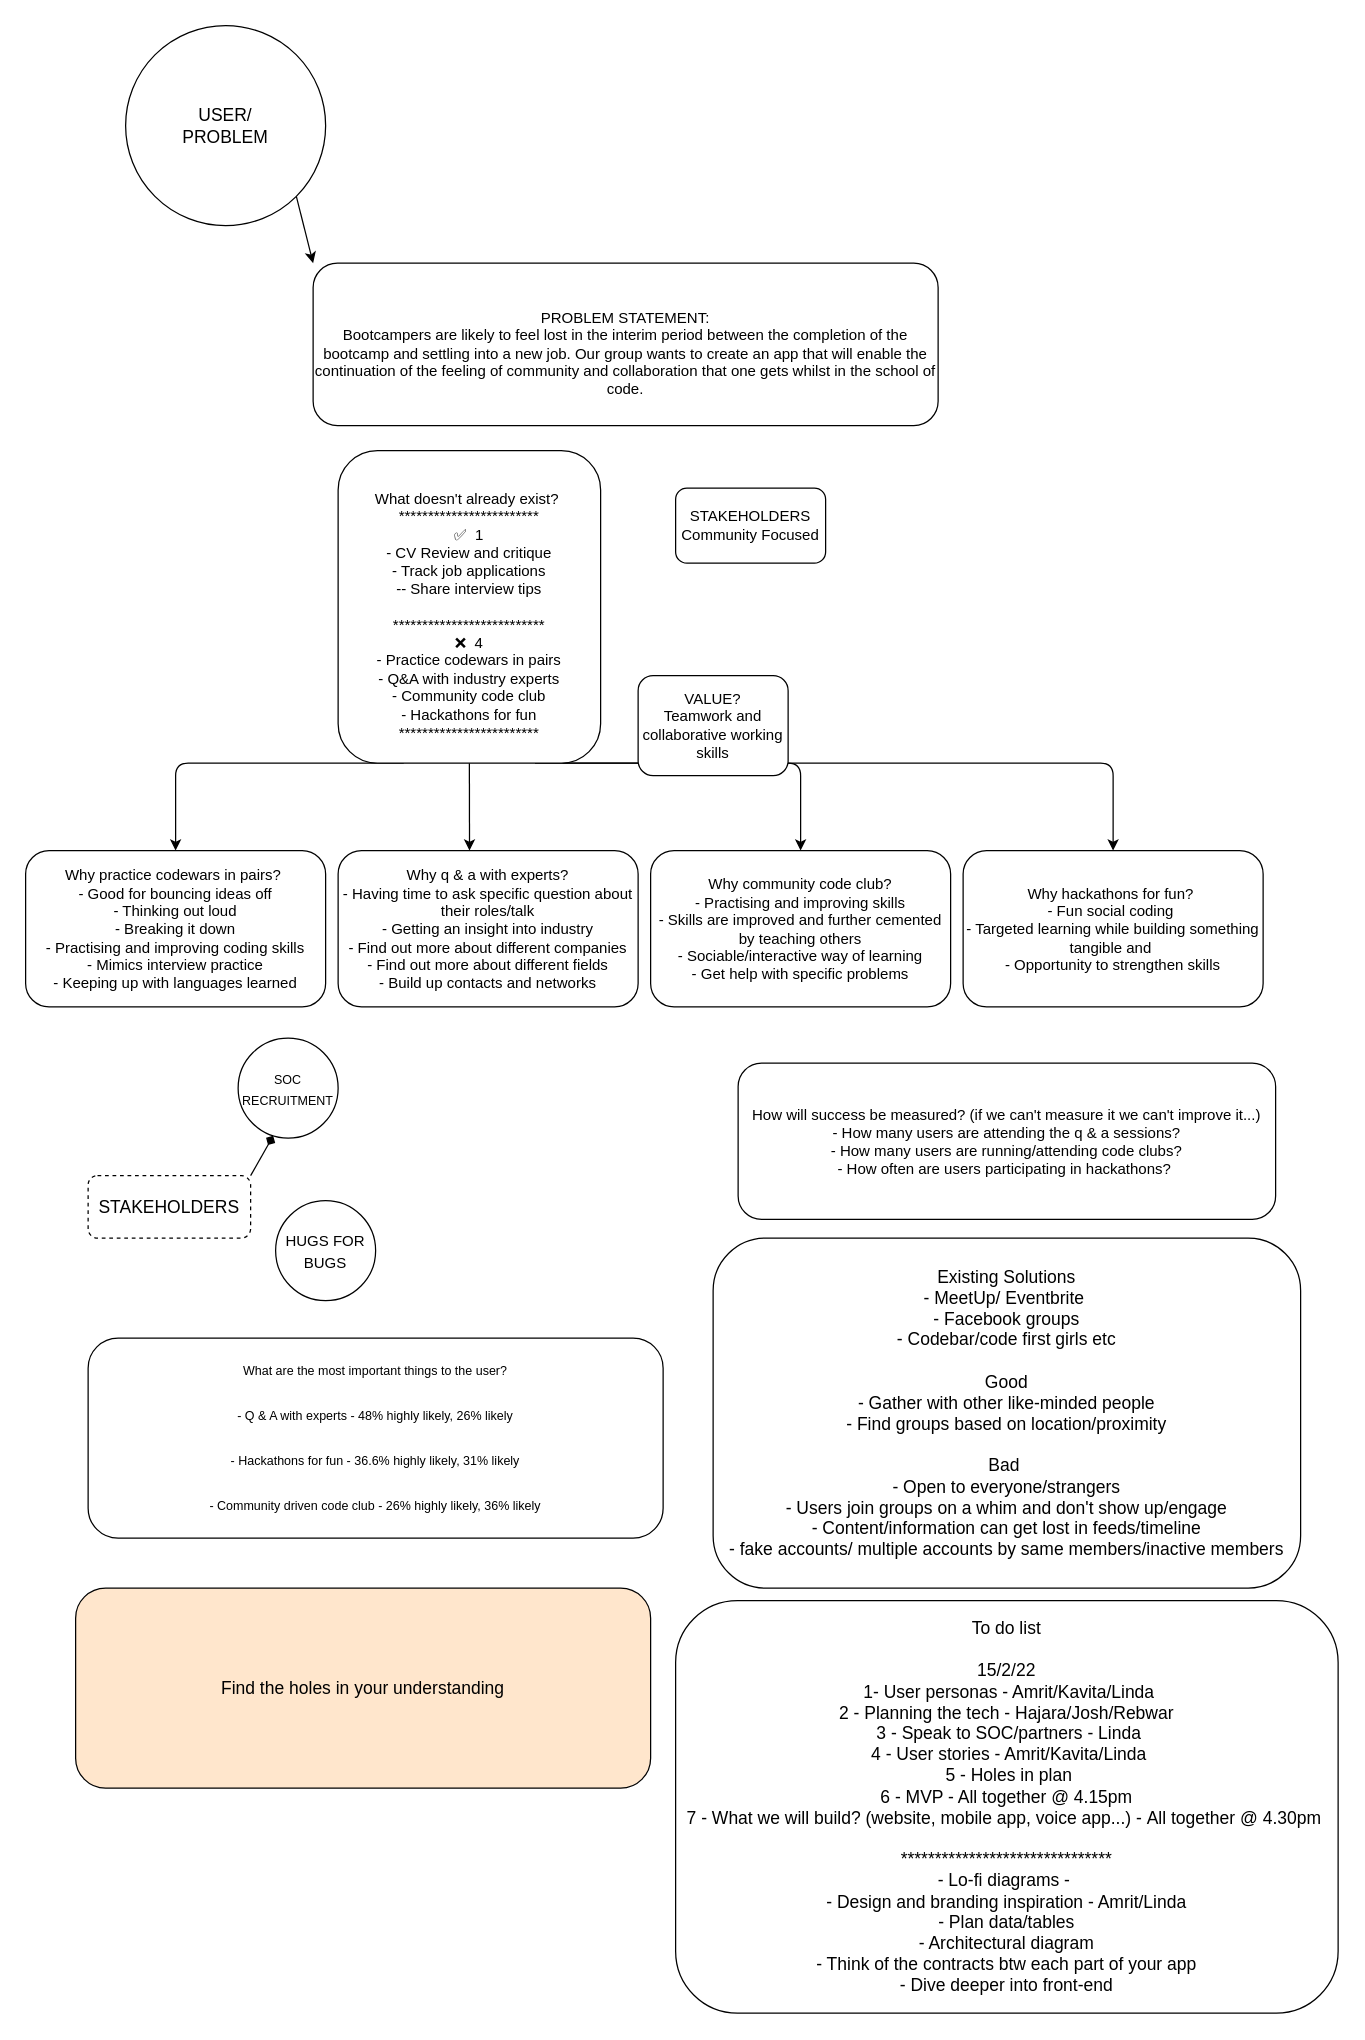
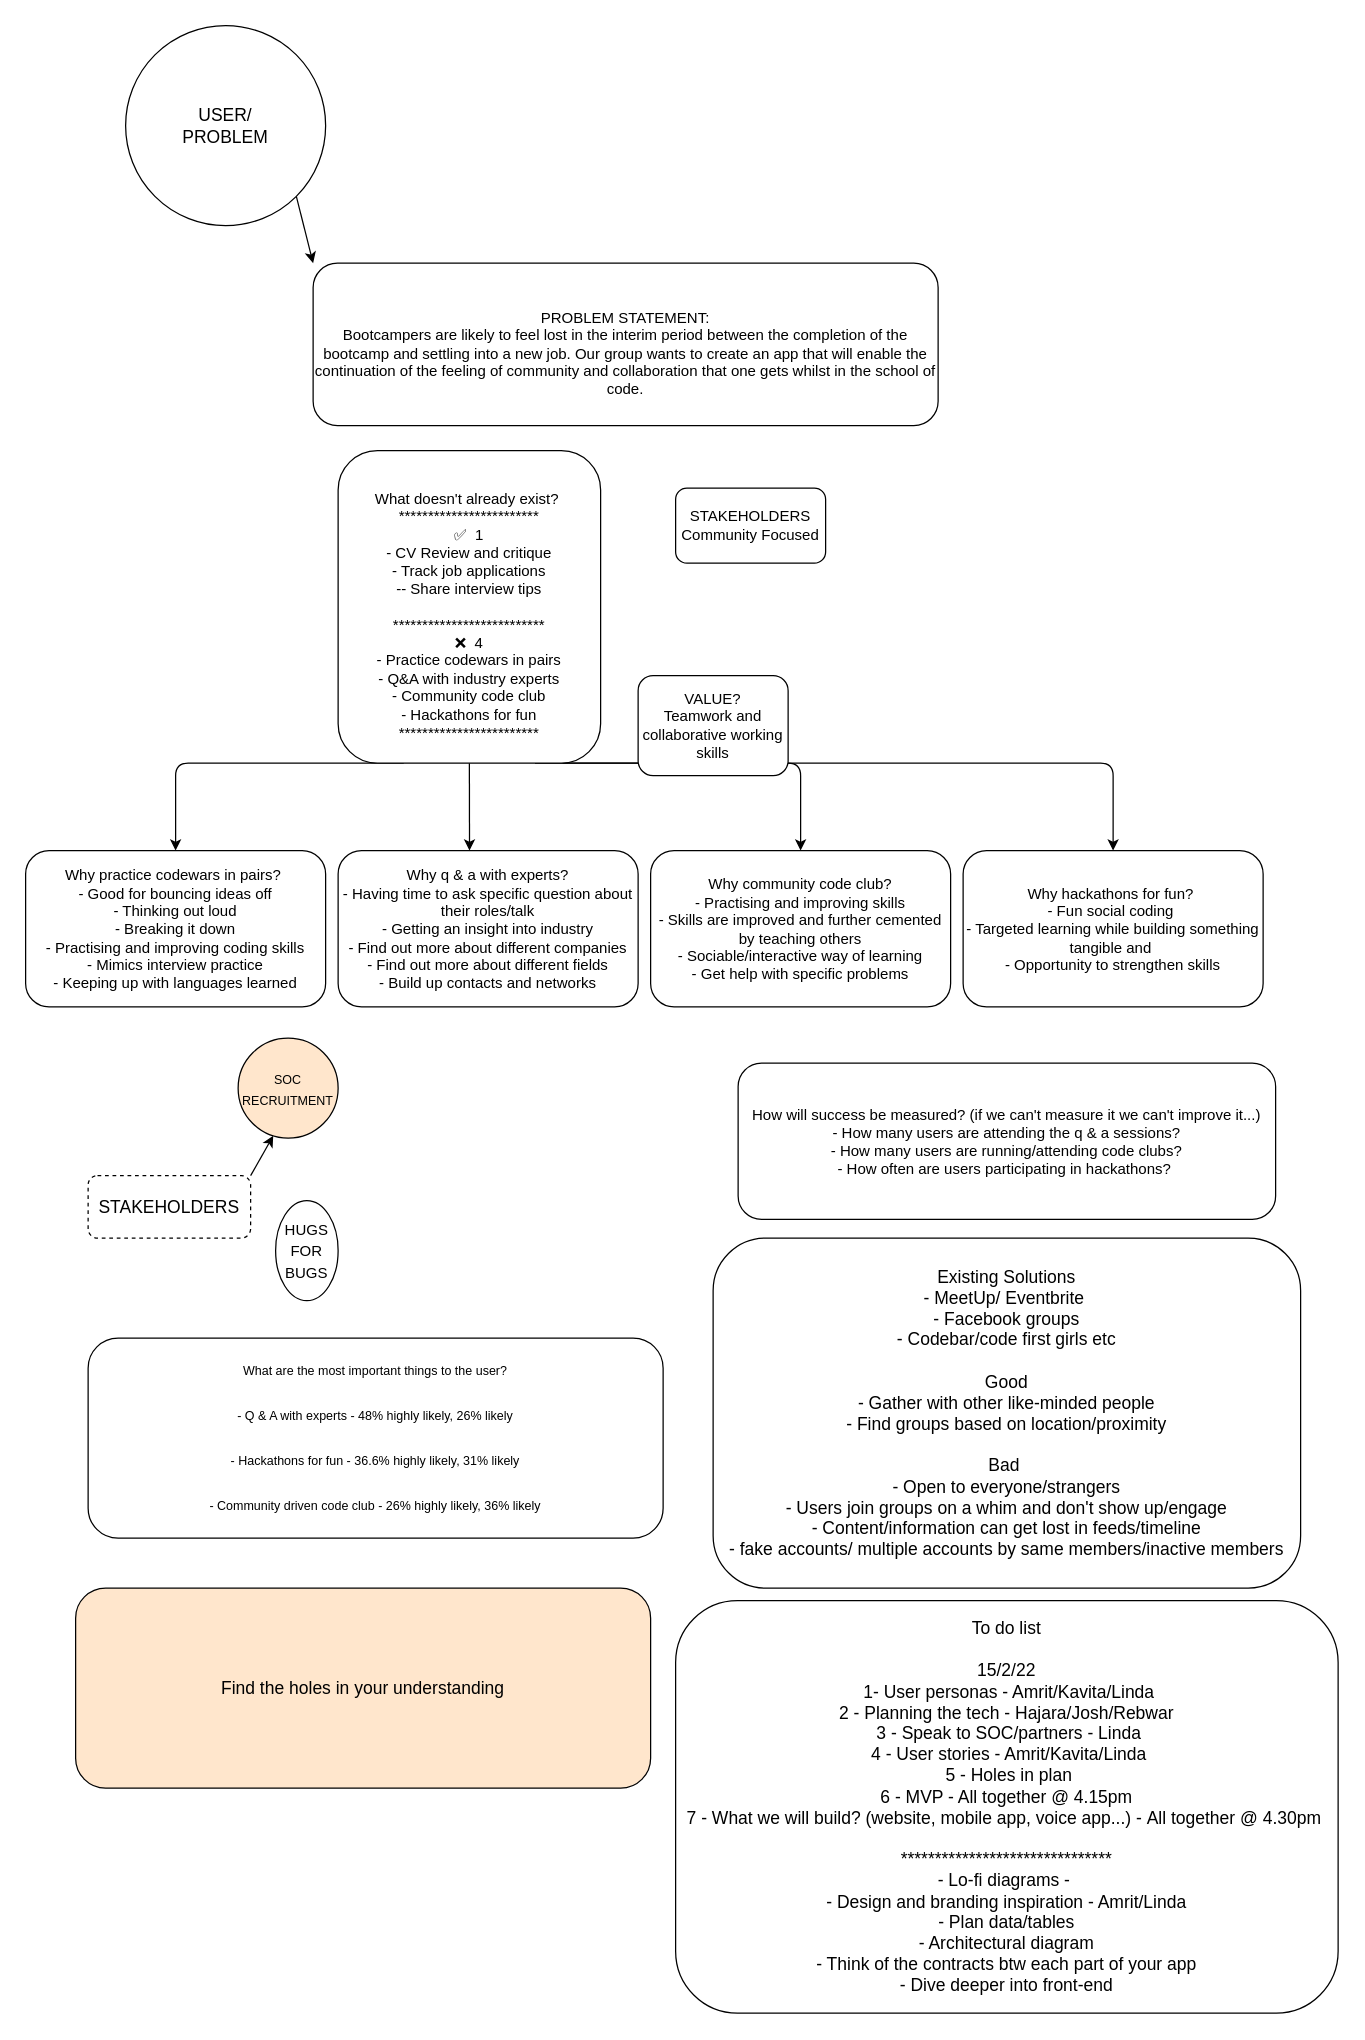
(288, 1088) -> (288, 1088)
(268, 1145) -> (268, 1145)
(326, 1251) -> (307, 1251)
